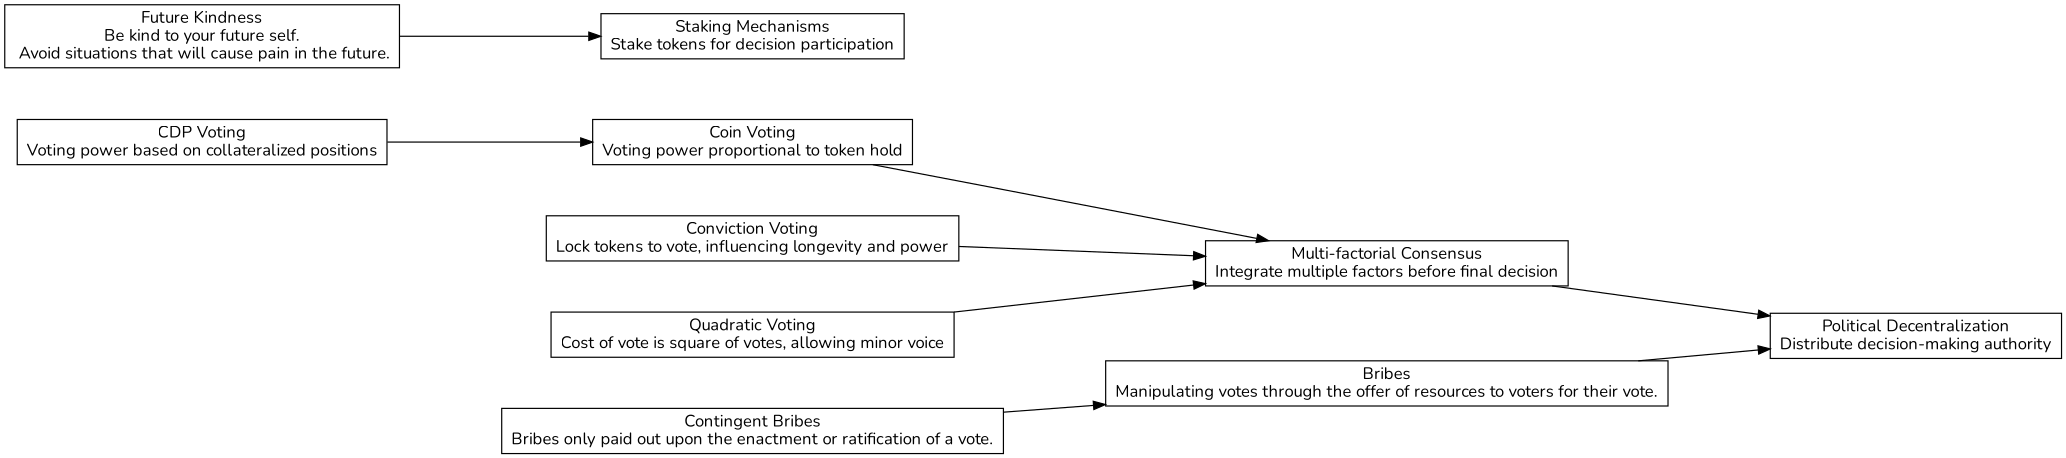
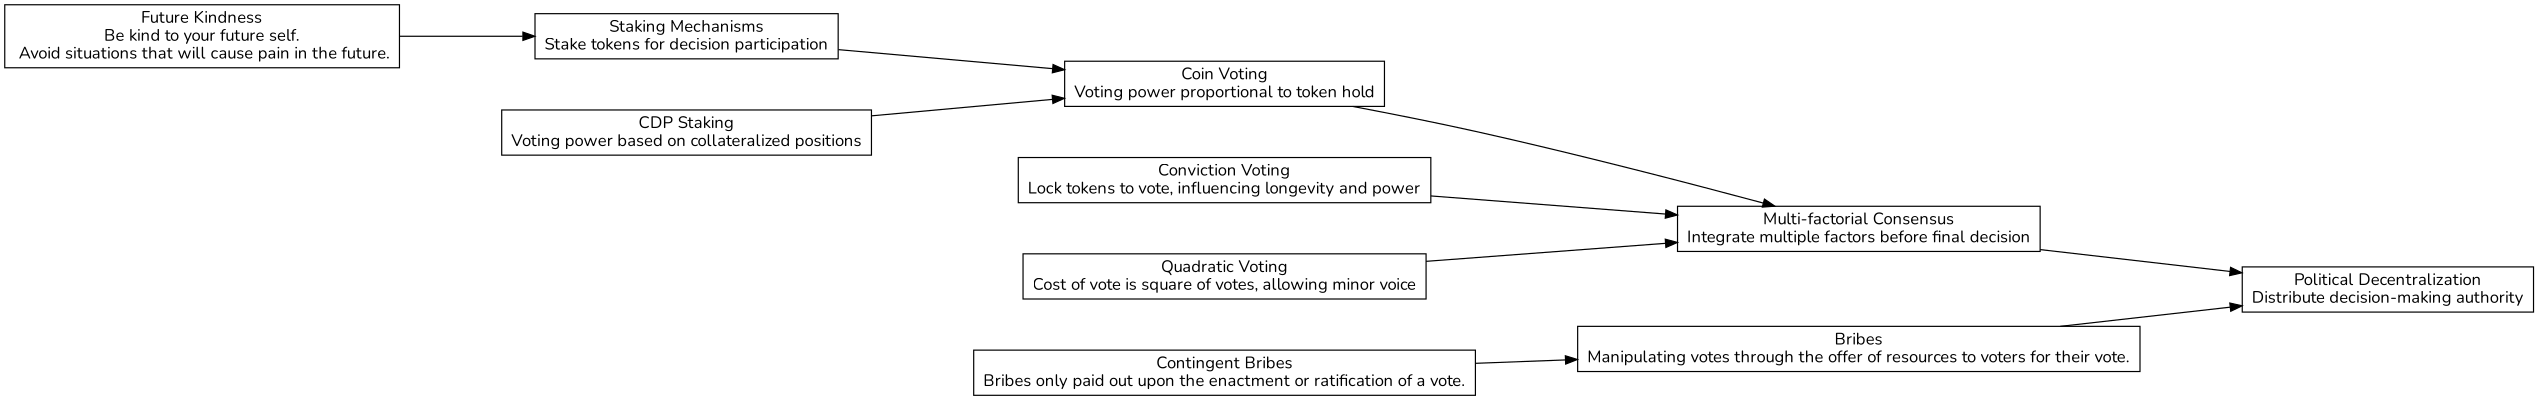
none -> (946, 59)
(202, 142) -> (687, 133)
